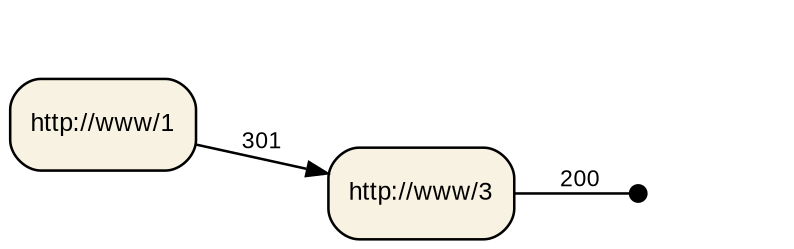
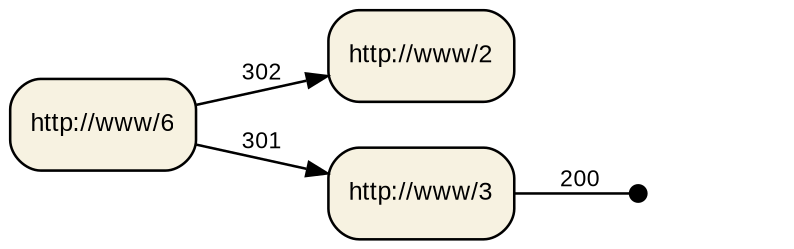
none -> (421, 56)
(103, 125) -> (103, 125)
